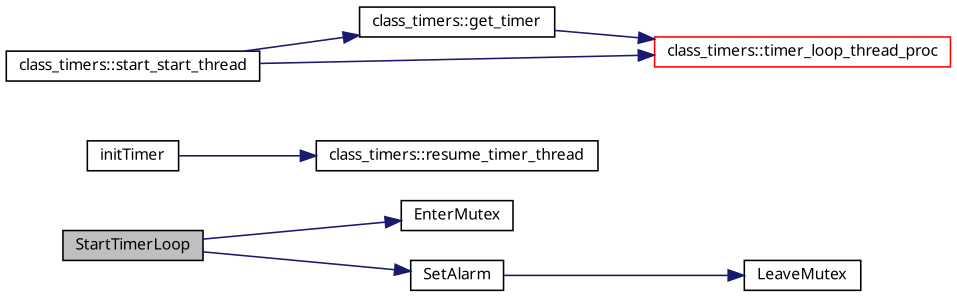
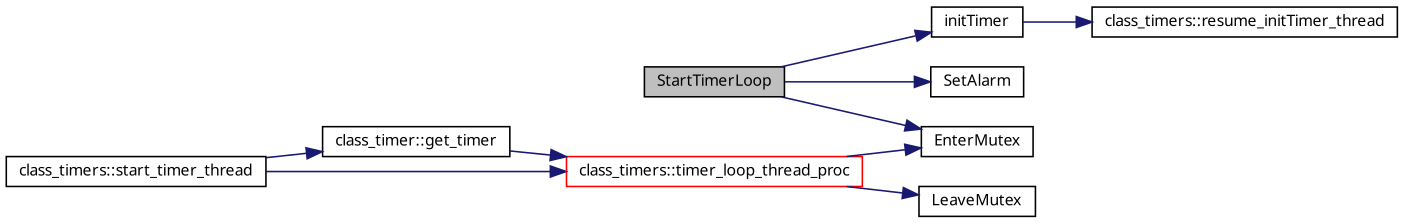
(457, 22) -> (416, 142)
none -> (849, 51)
(133, 66) -> (136, 172)
none -> (876, 153)
(457, 156) -> (1245, 22)
(616, 275) -> (874, 190)
